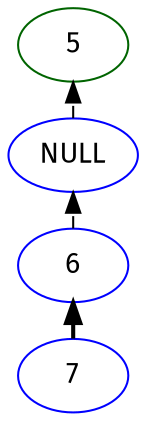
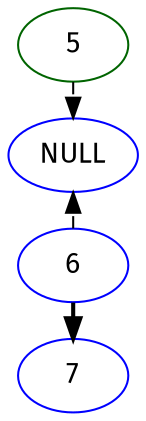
(73, 111) -> (73, 90)
(73, 331) -> (73, 310)
